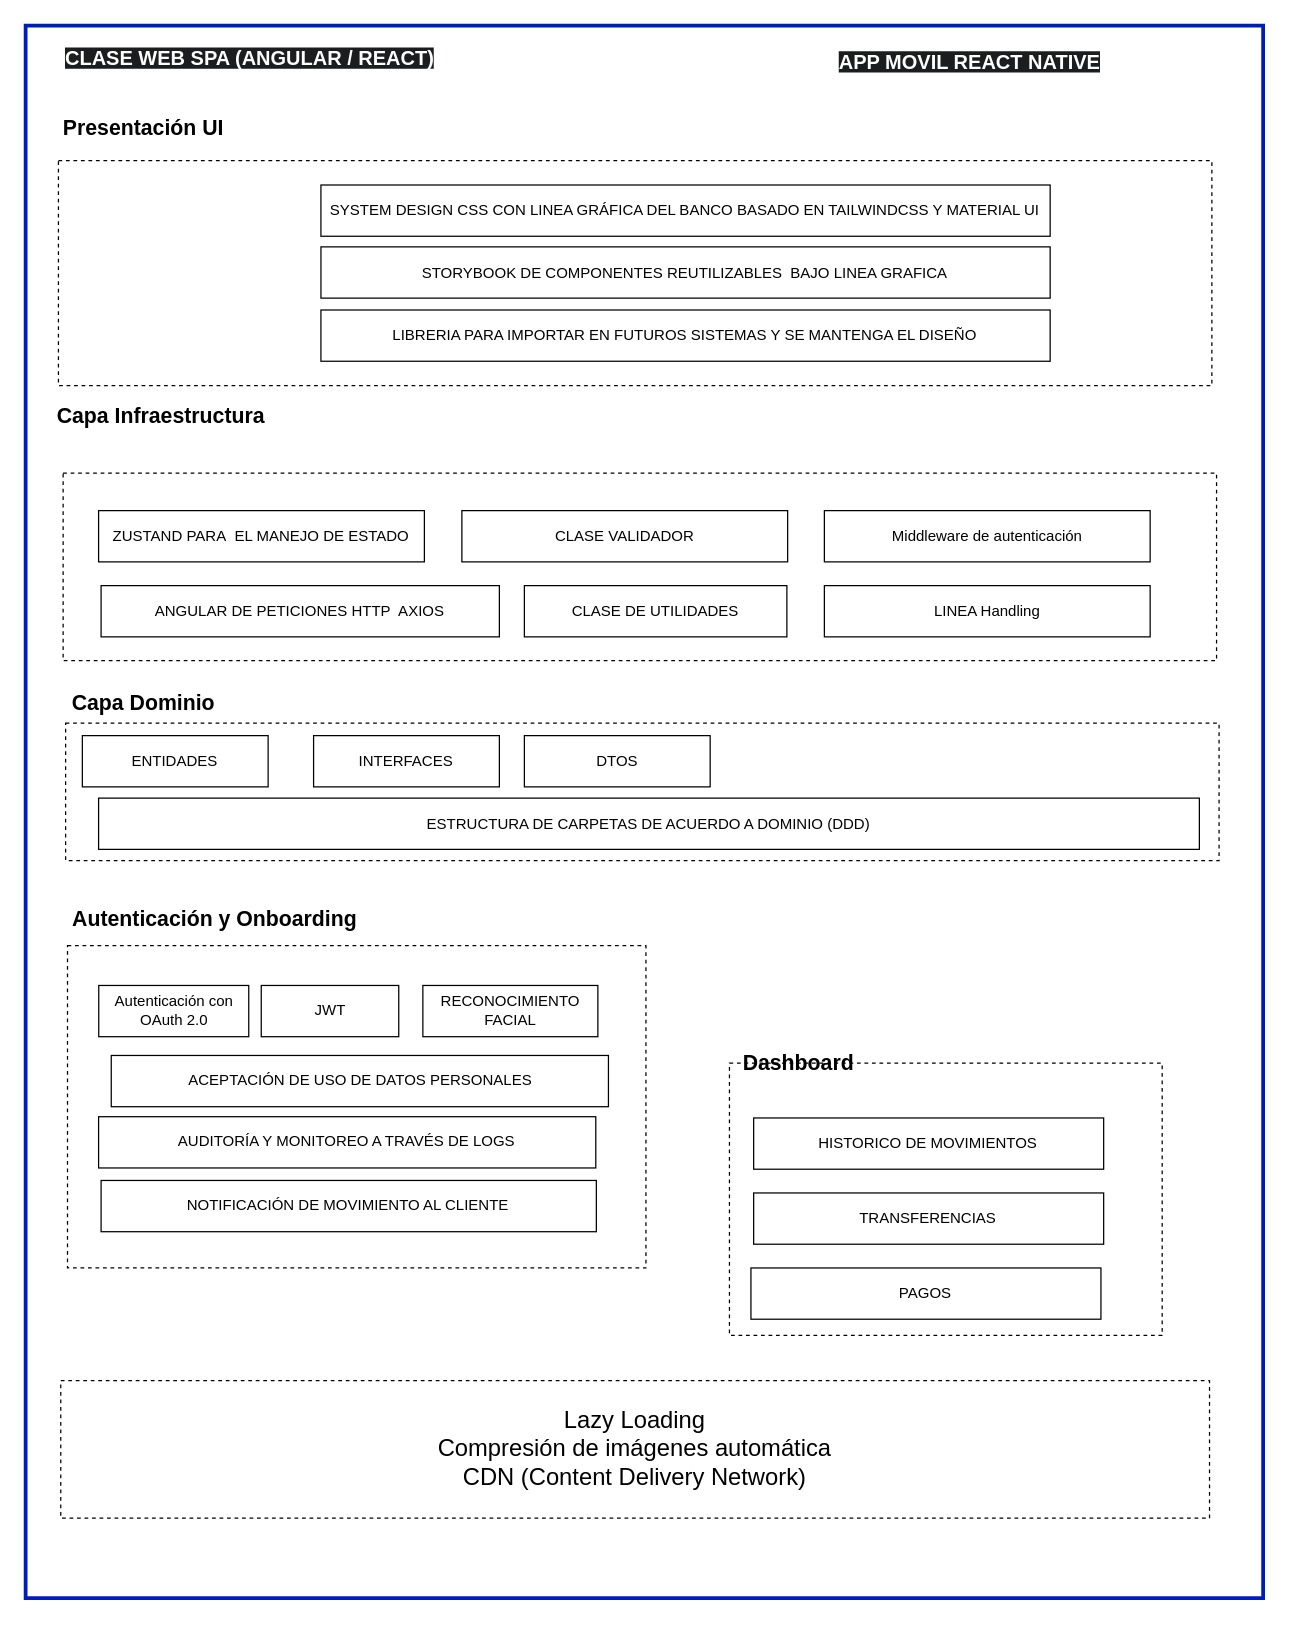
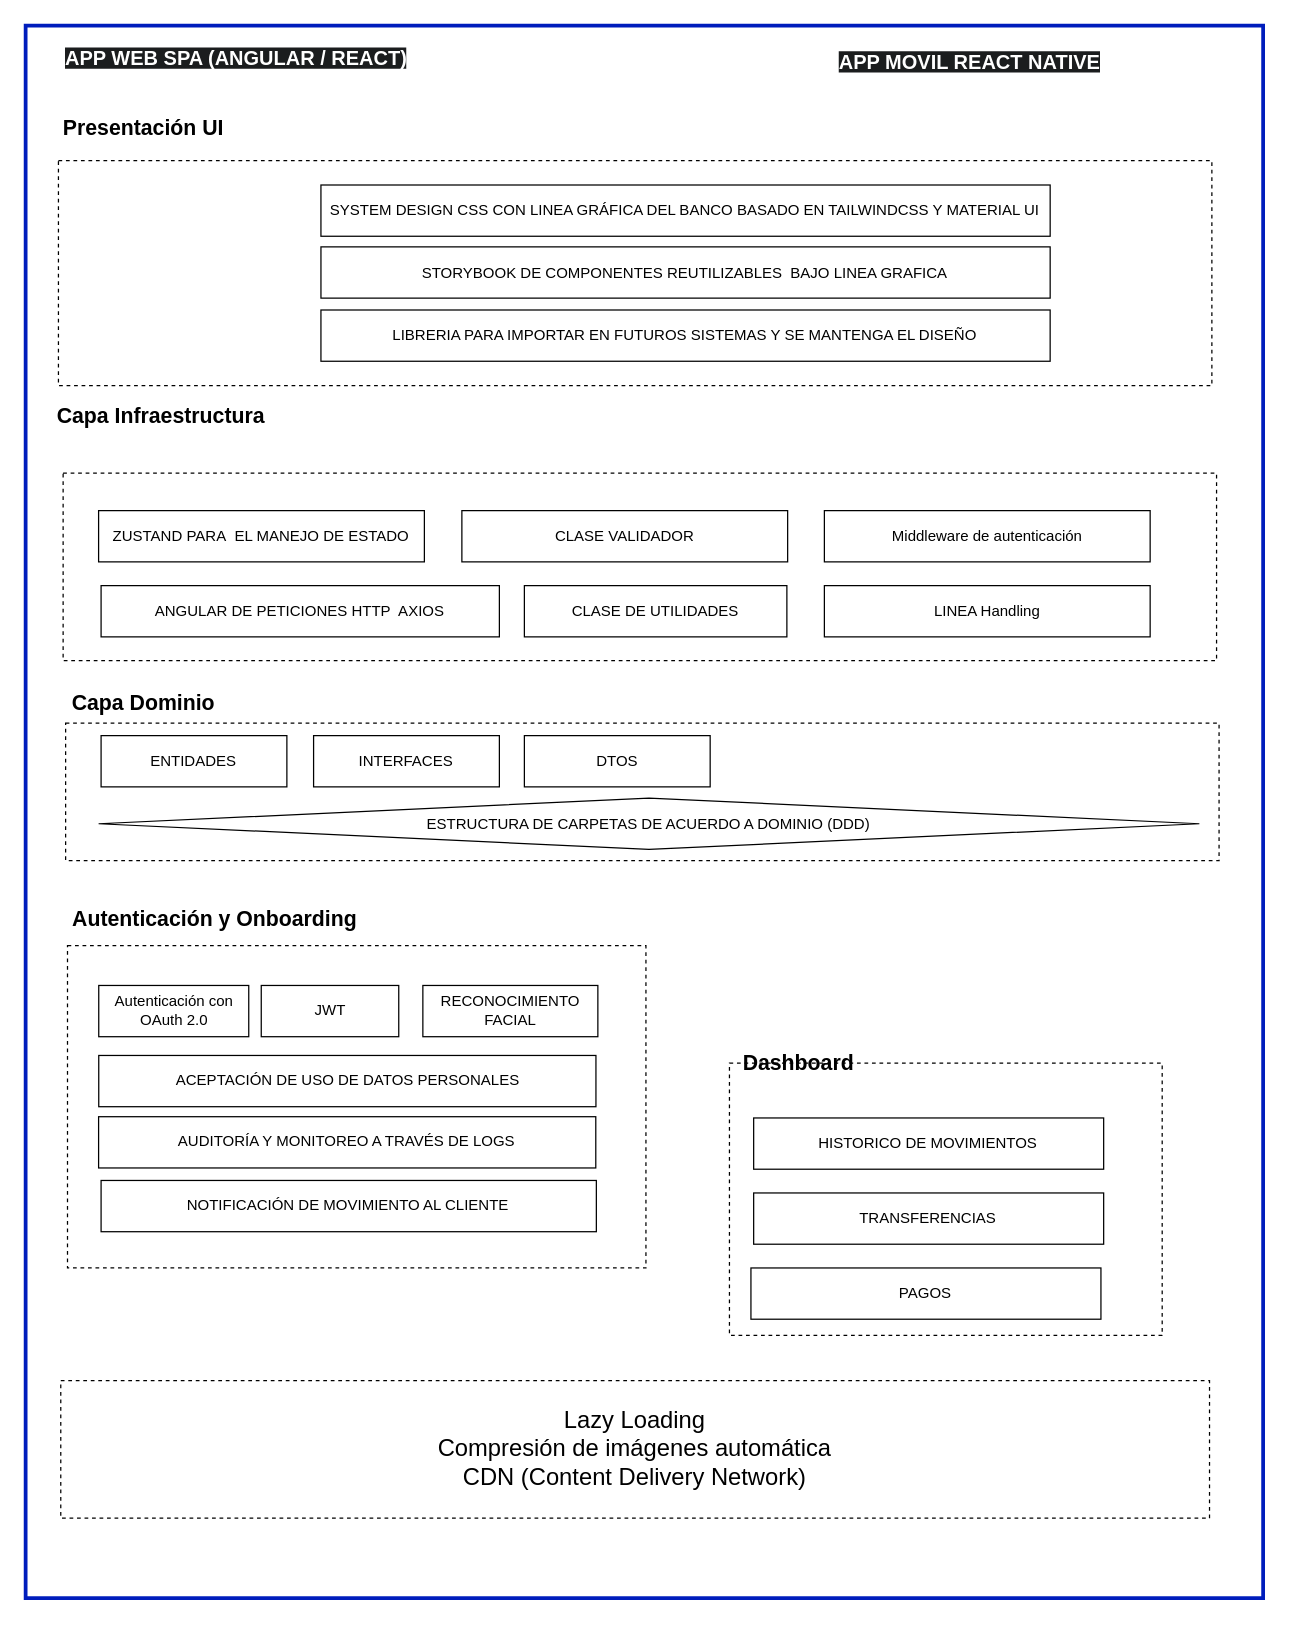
(226, 59) -> (215, 59)
(175, 761) -> (194, 761)
(649, 824) -> (649, 824)
(360, 1081) -> (347, 1081)
